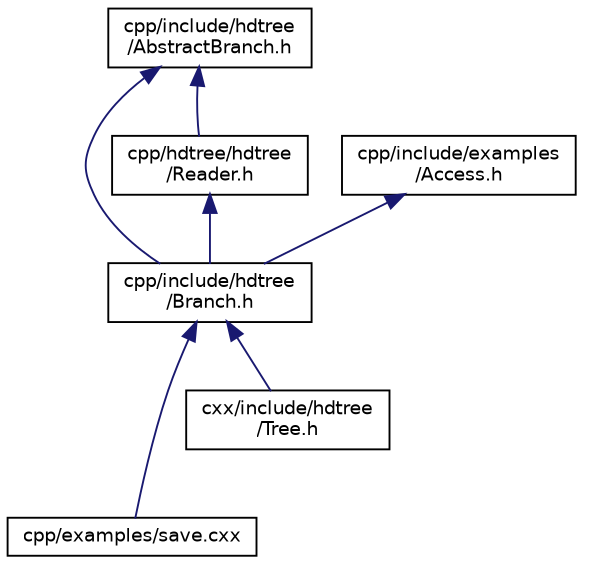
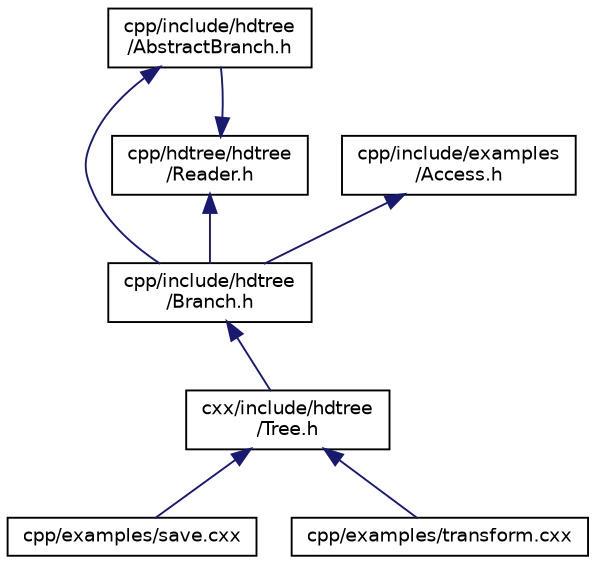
(197, 111) -> (223, 92)
(157, 427) -> (195, 489)
none -> (440, 537)
